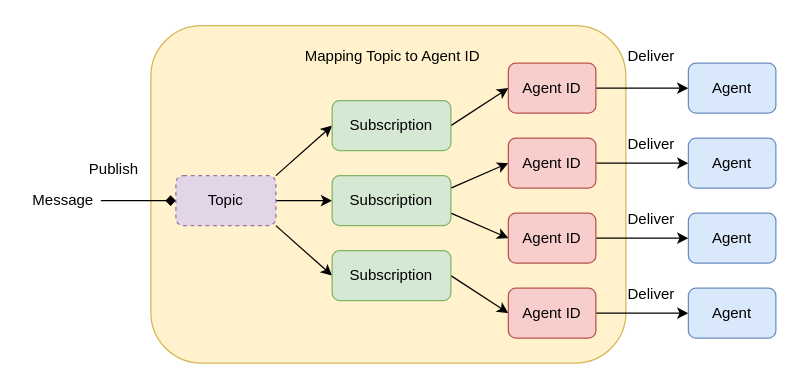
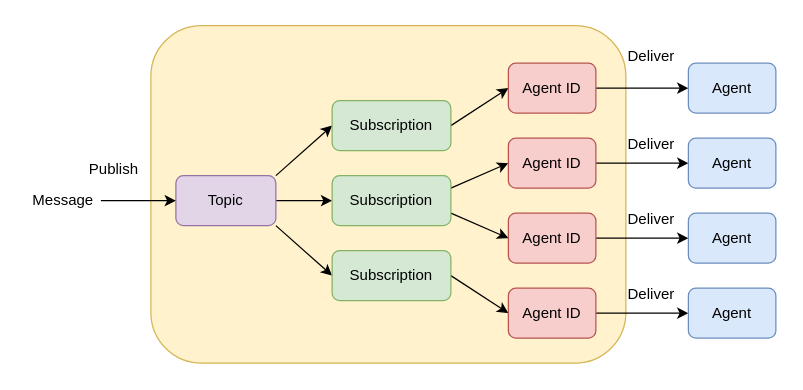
(391, 57) -> none
(165, 201) -> (166, 201)
(226, 201) -> (226, 201)
